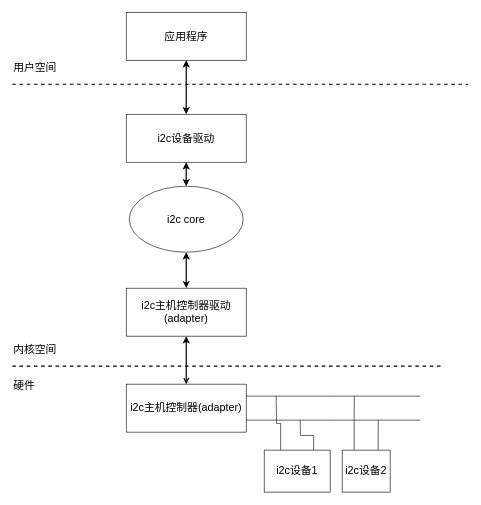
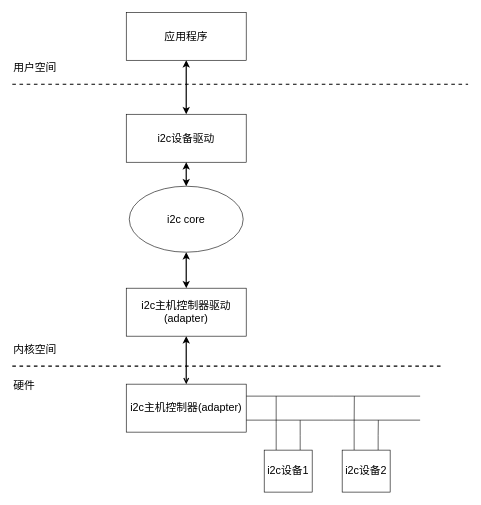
(297, 471) -> (288, 471)
